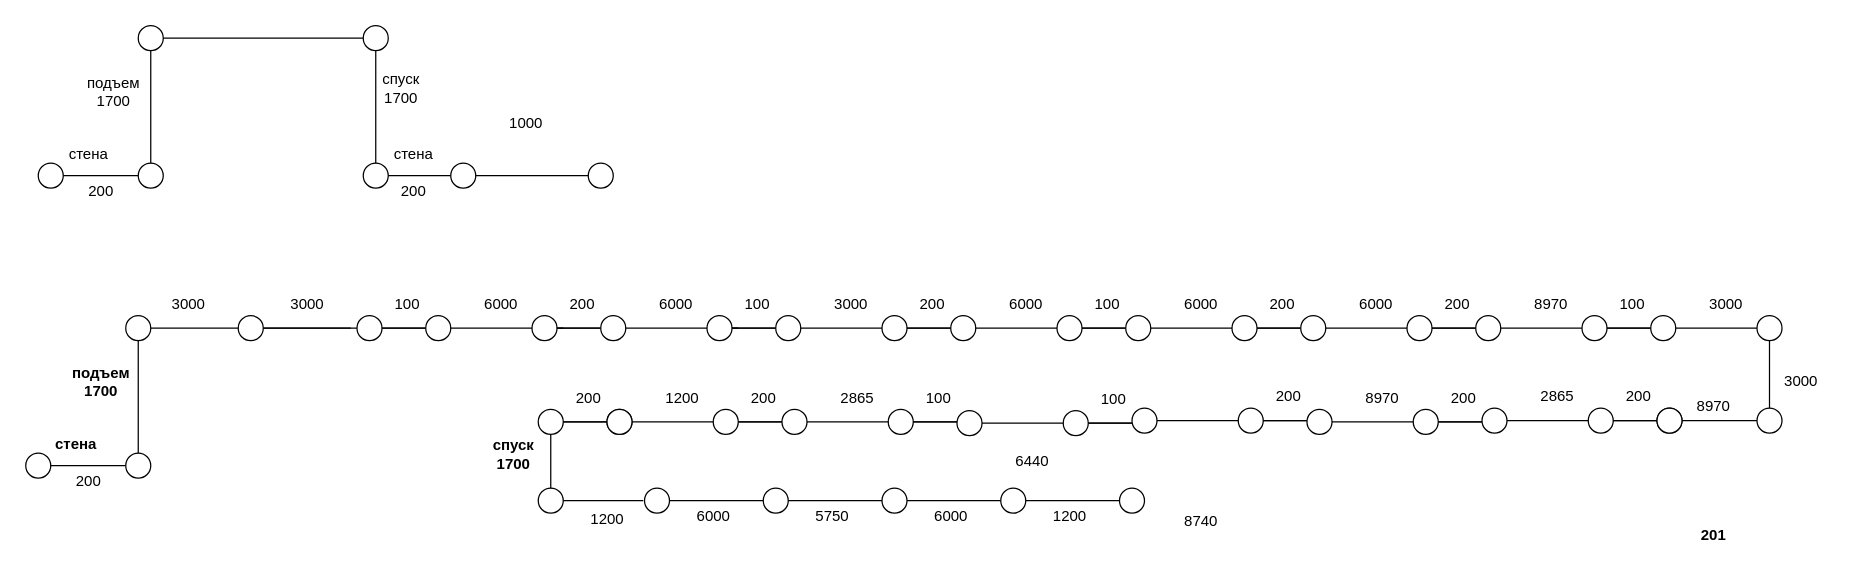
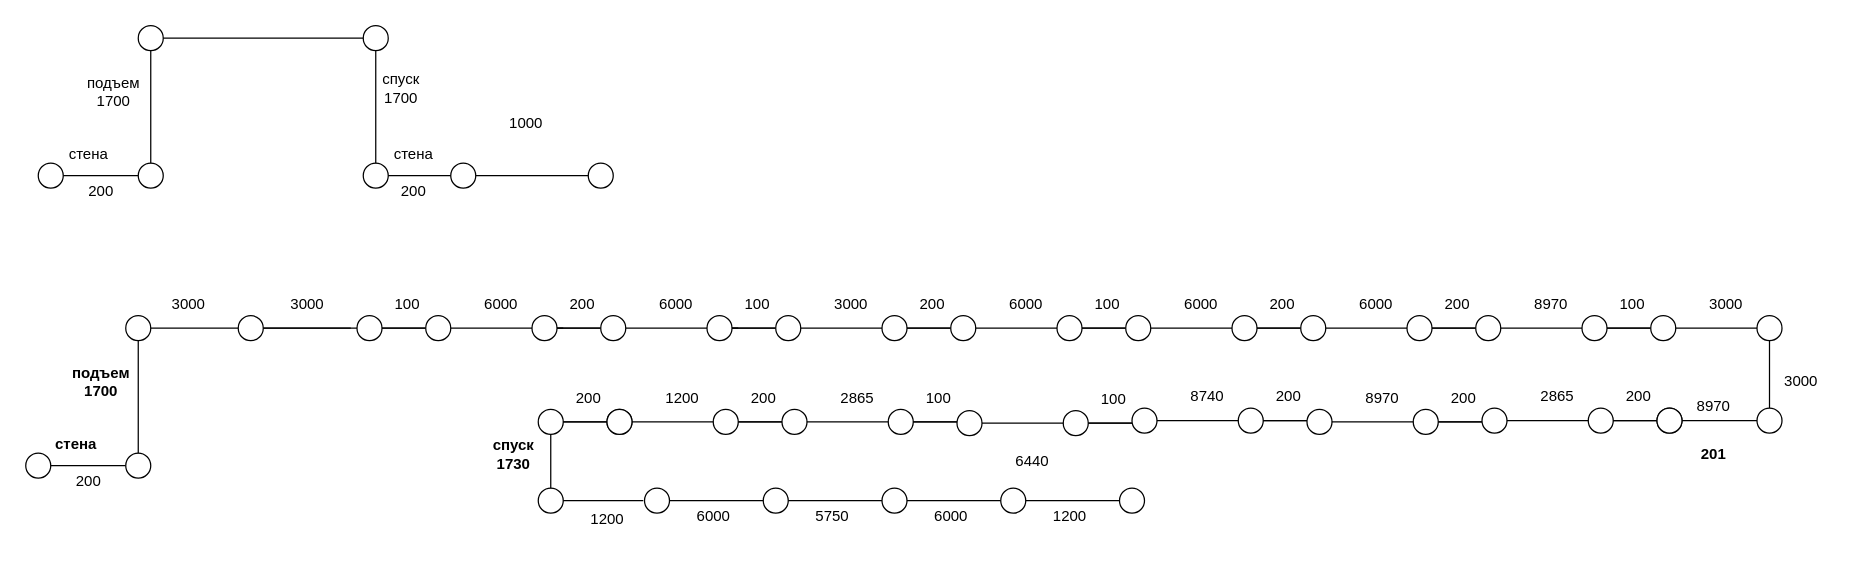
(514, 454) -> (514, 454)
(1201, 522) -> (1207, 397)
(1713, 536) -> (1713, 454)
